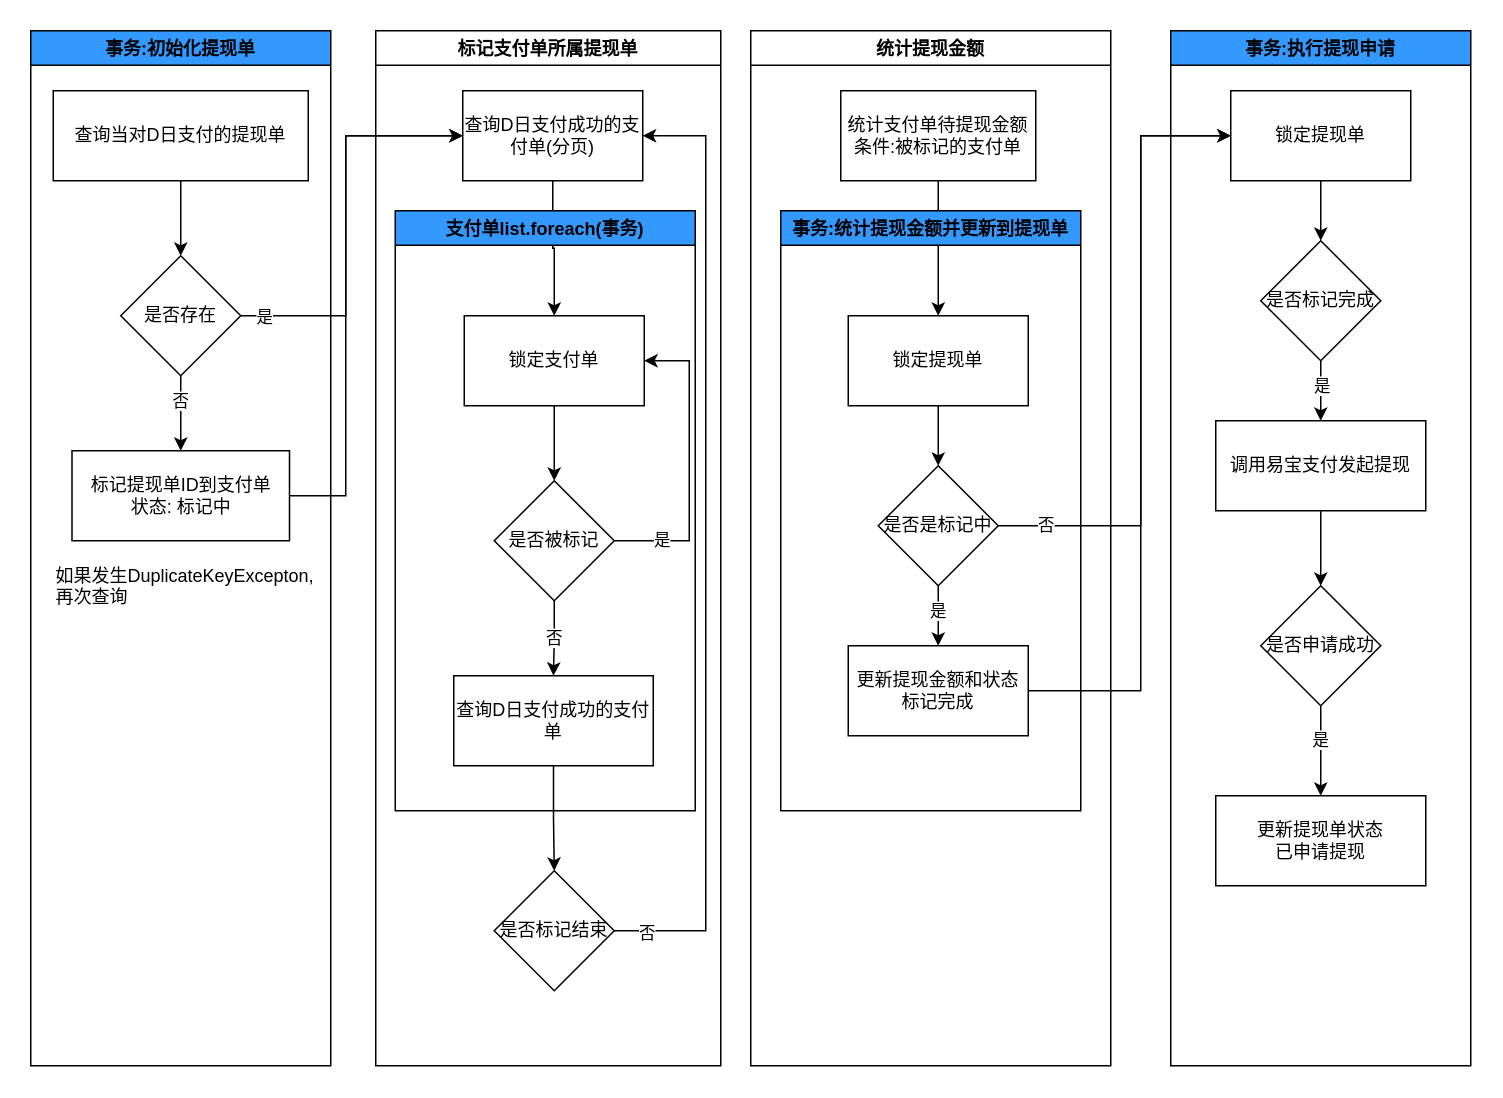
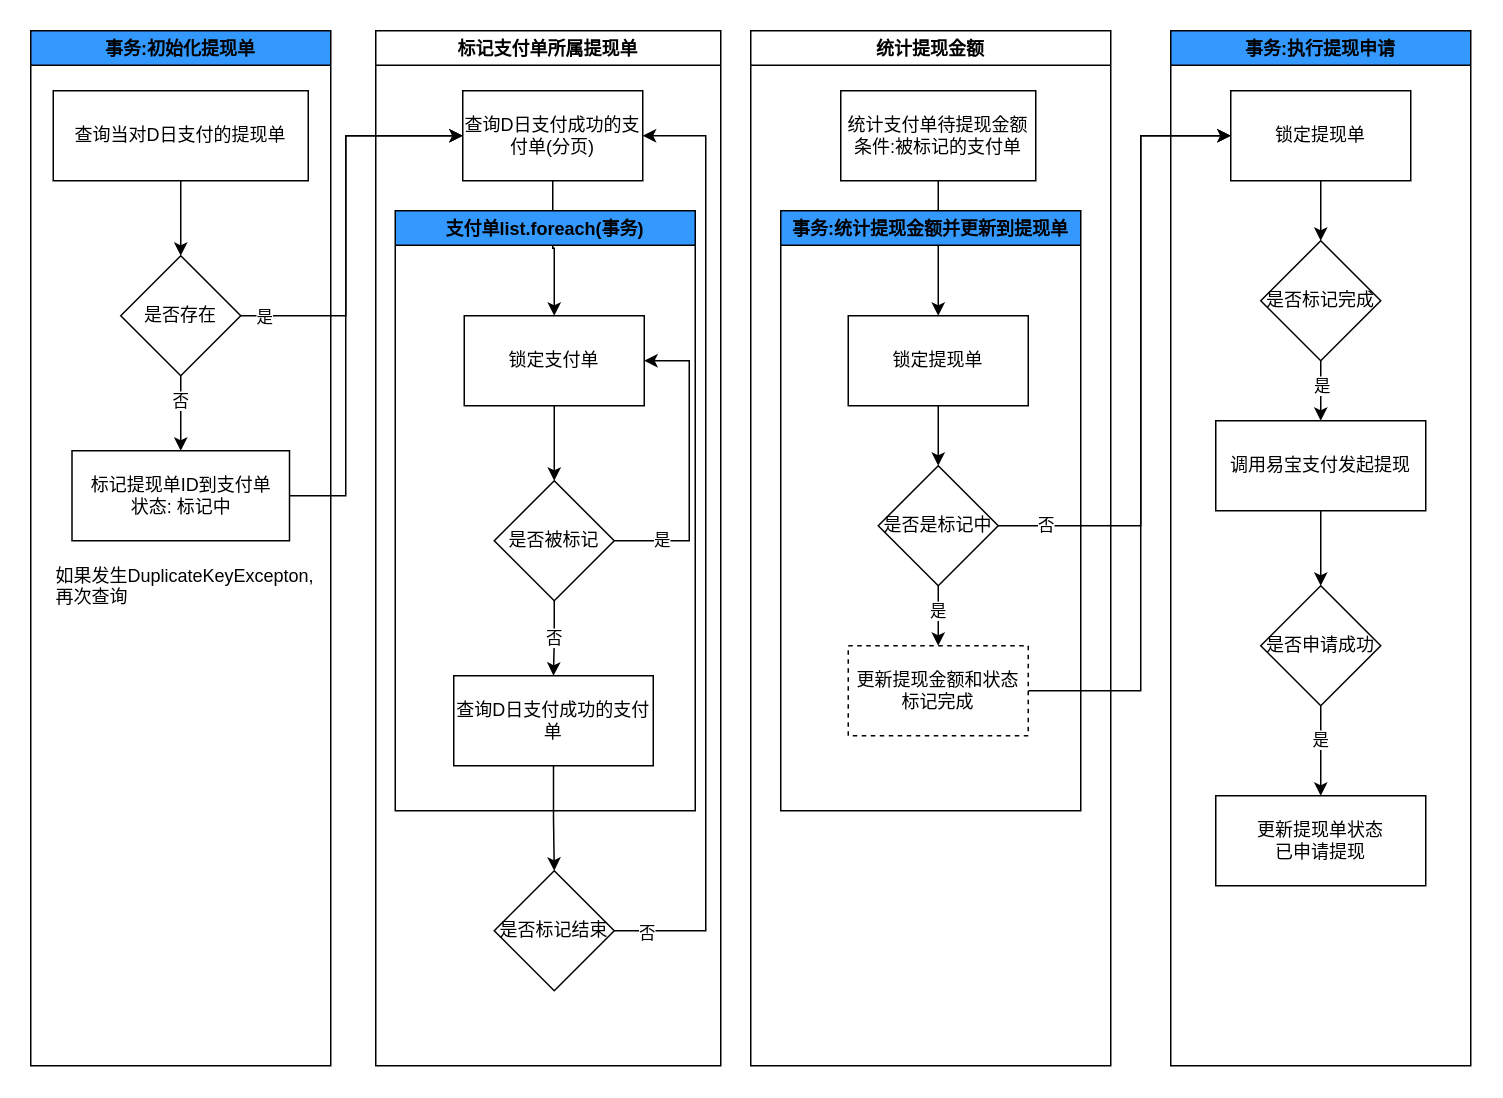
(938, 691) -> (938, 691)
